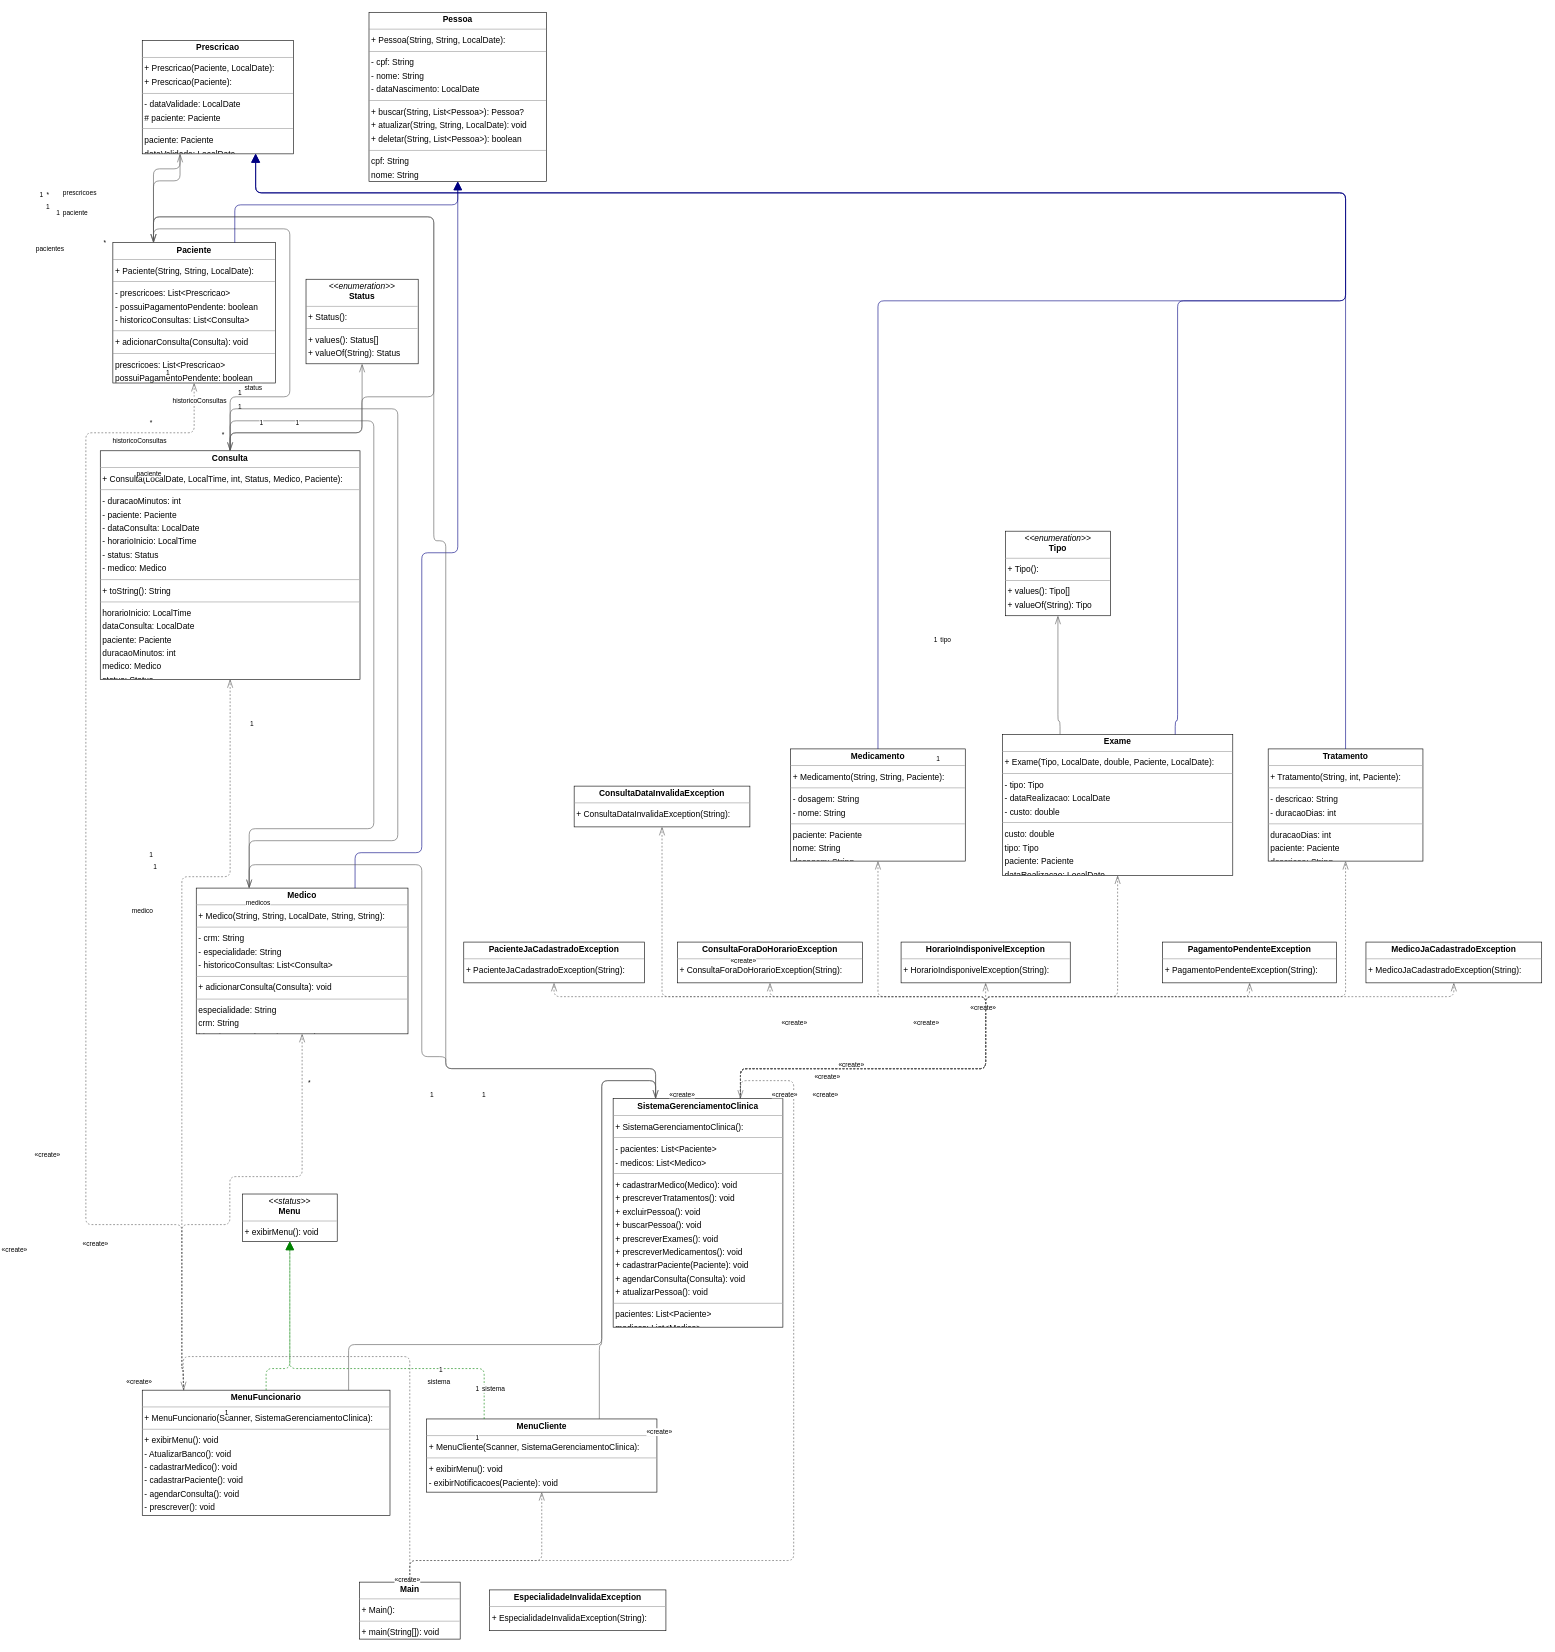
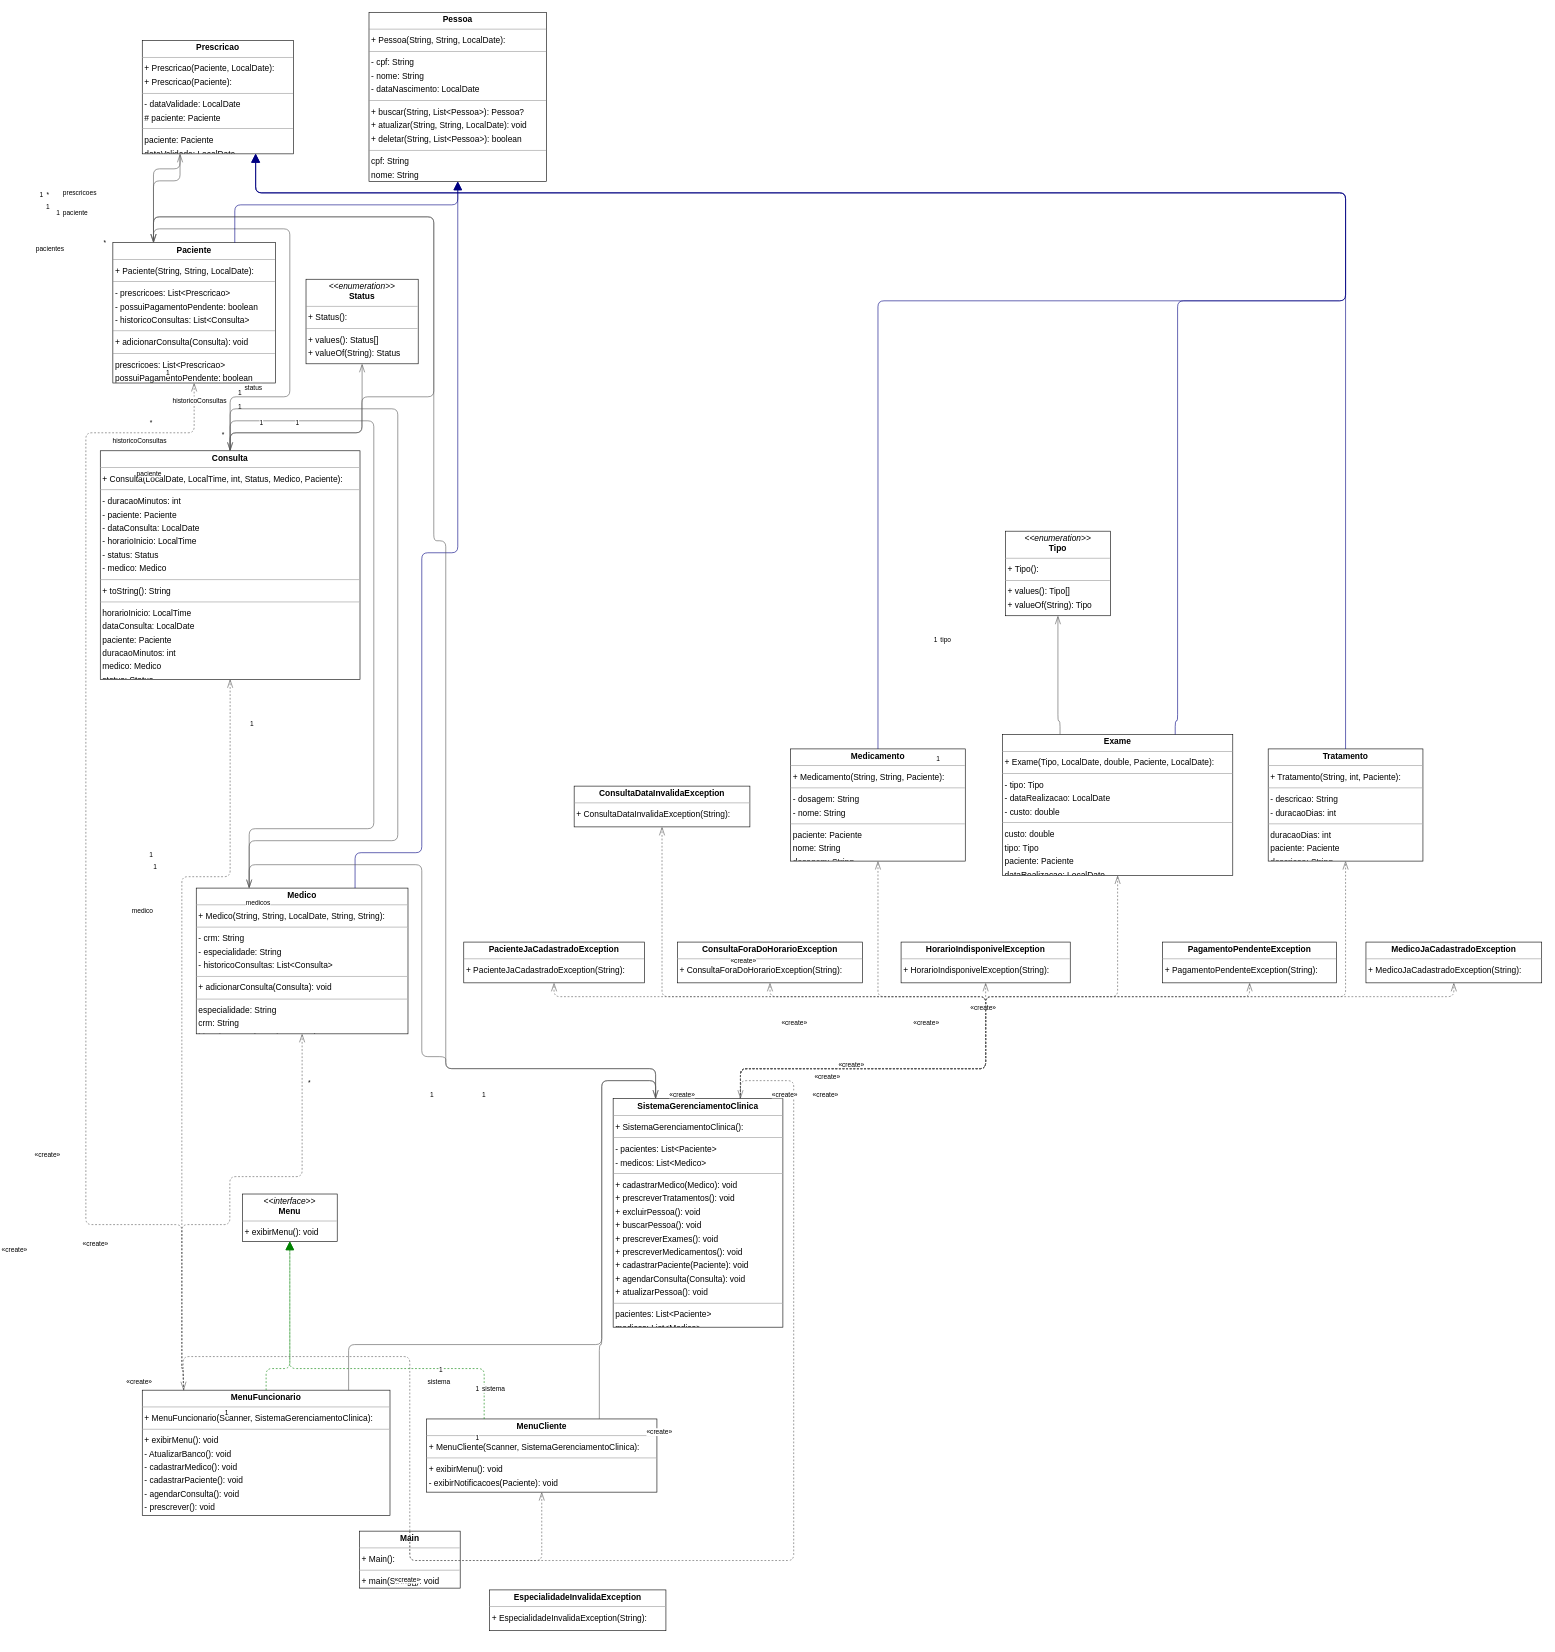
(283, 1209) -> (283, 1209)
(410, 1611) -> (410, 1560)
